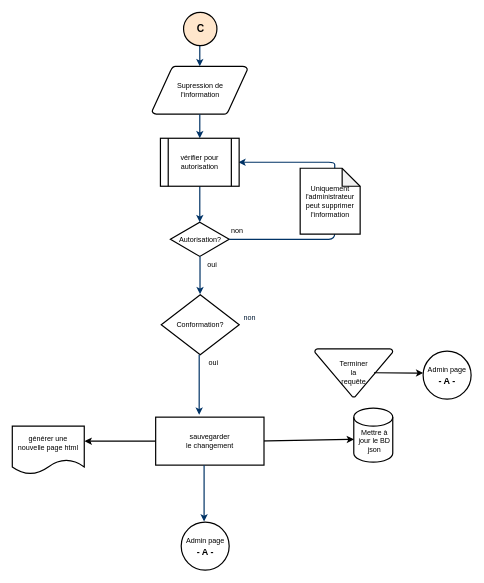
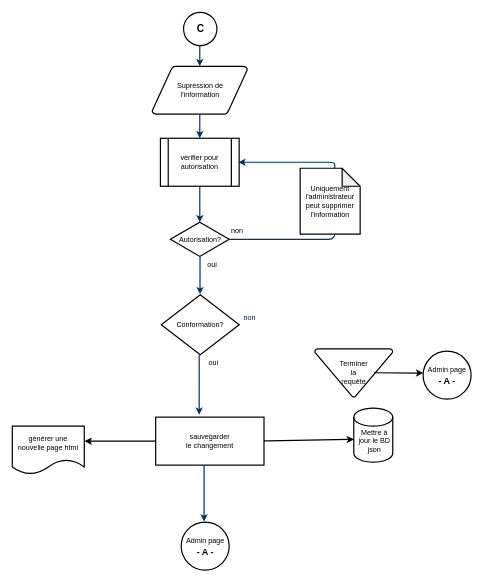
(200, 29) -> (200, 29)
